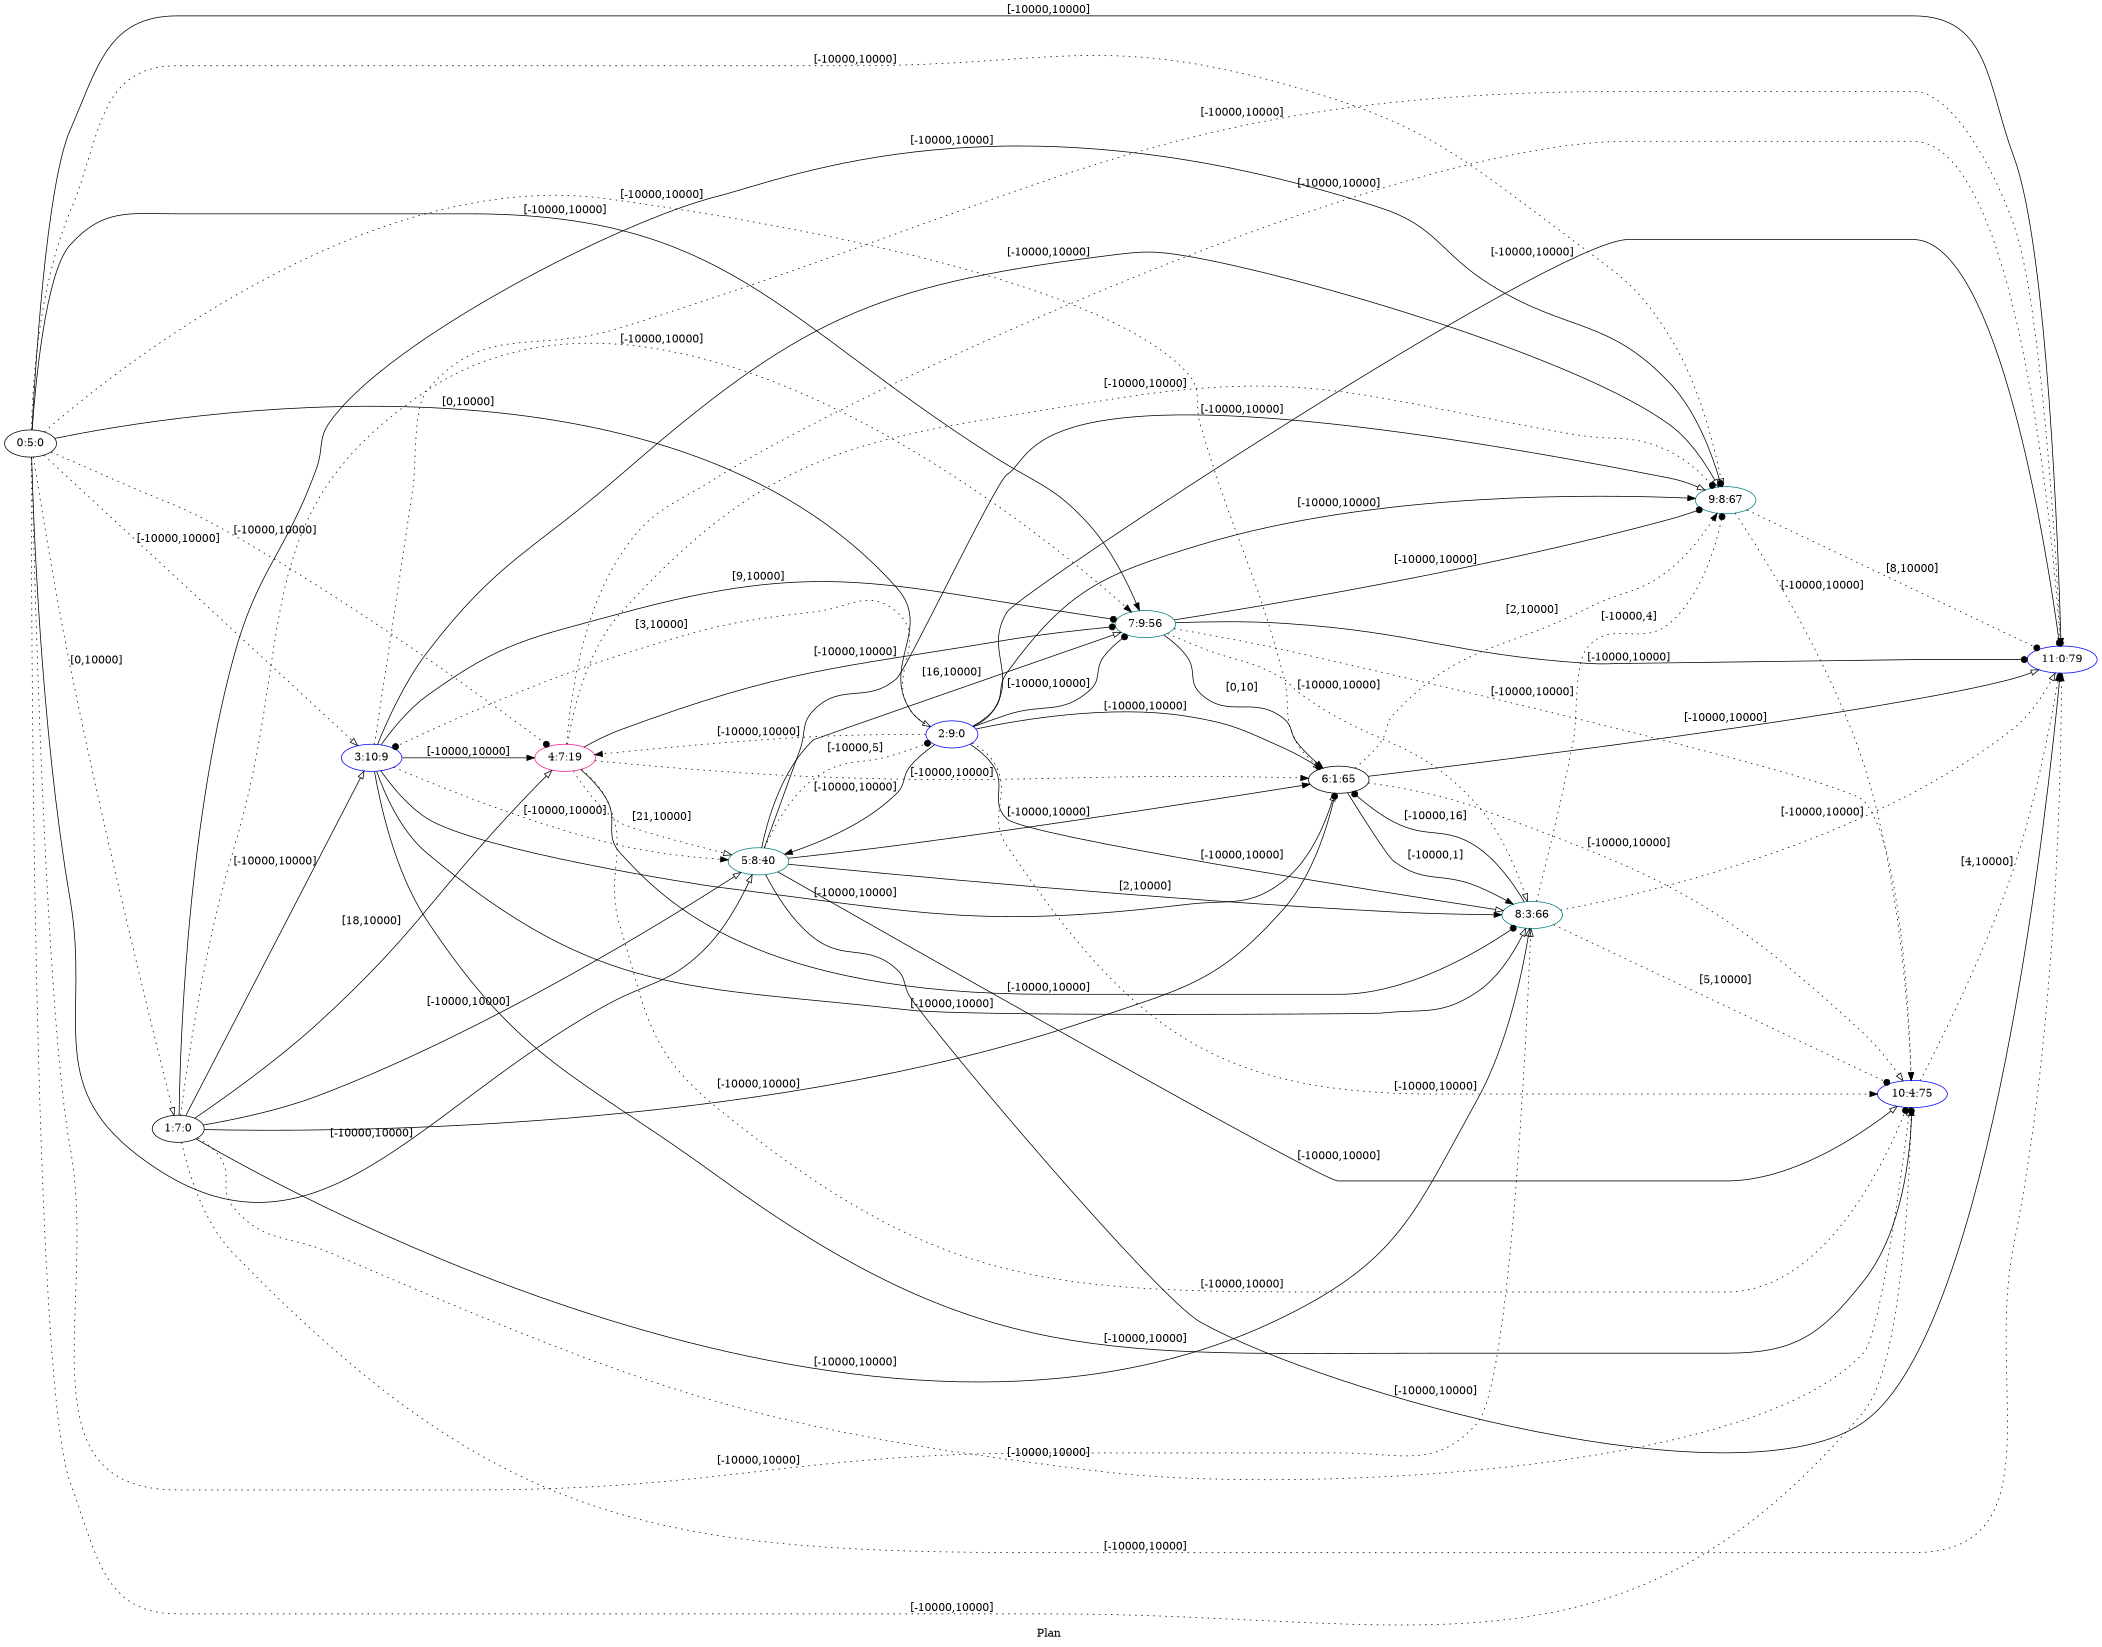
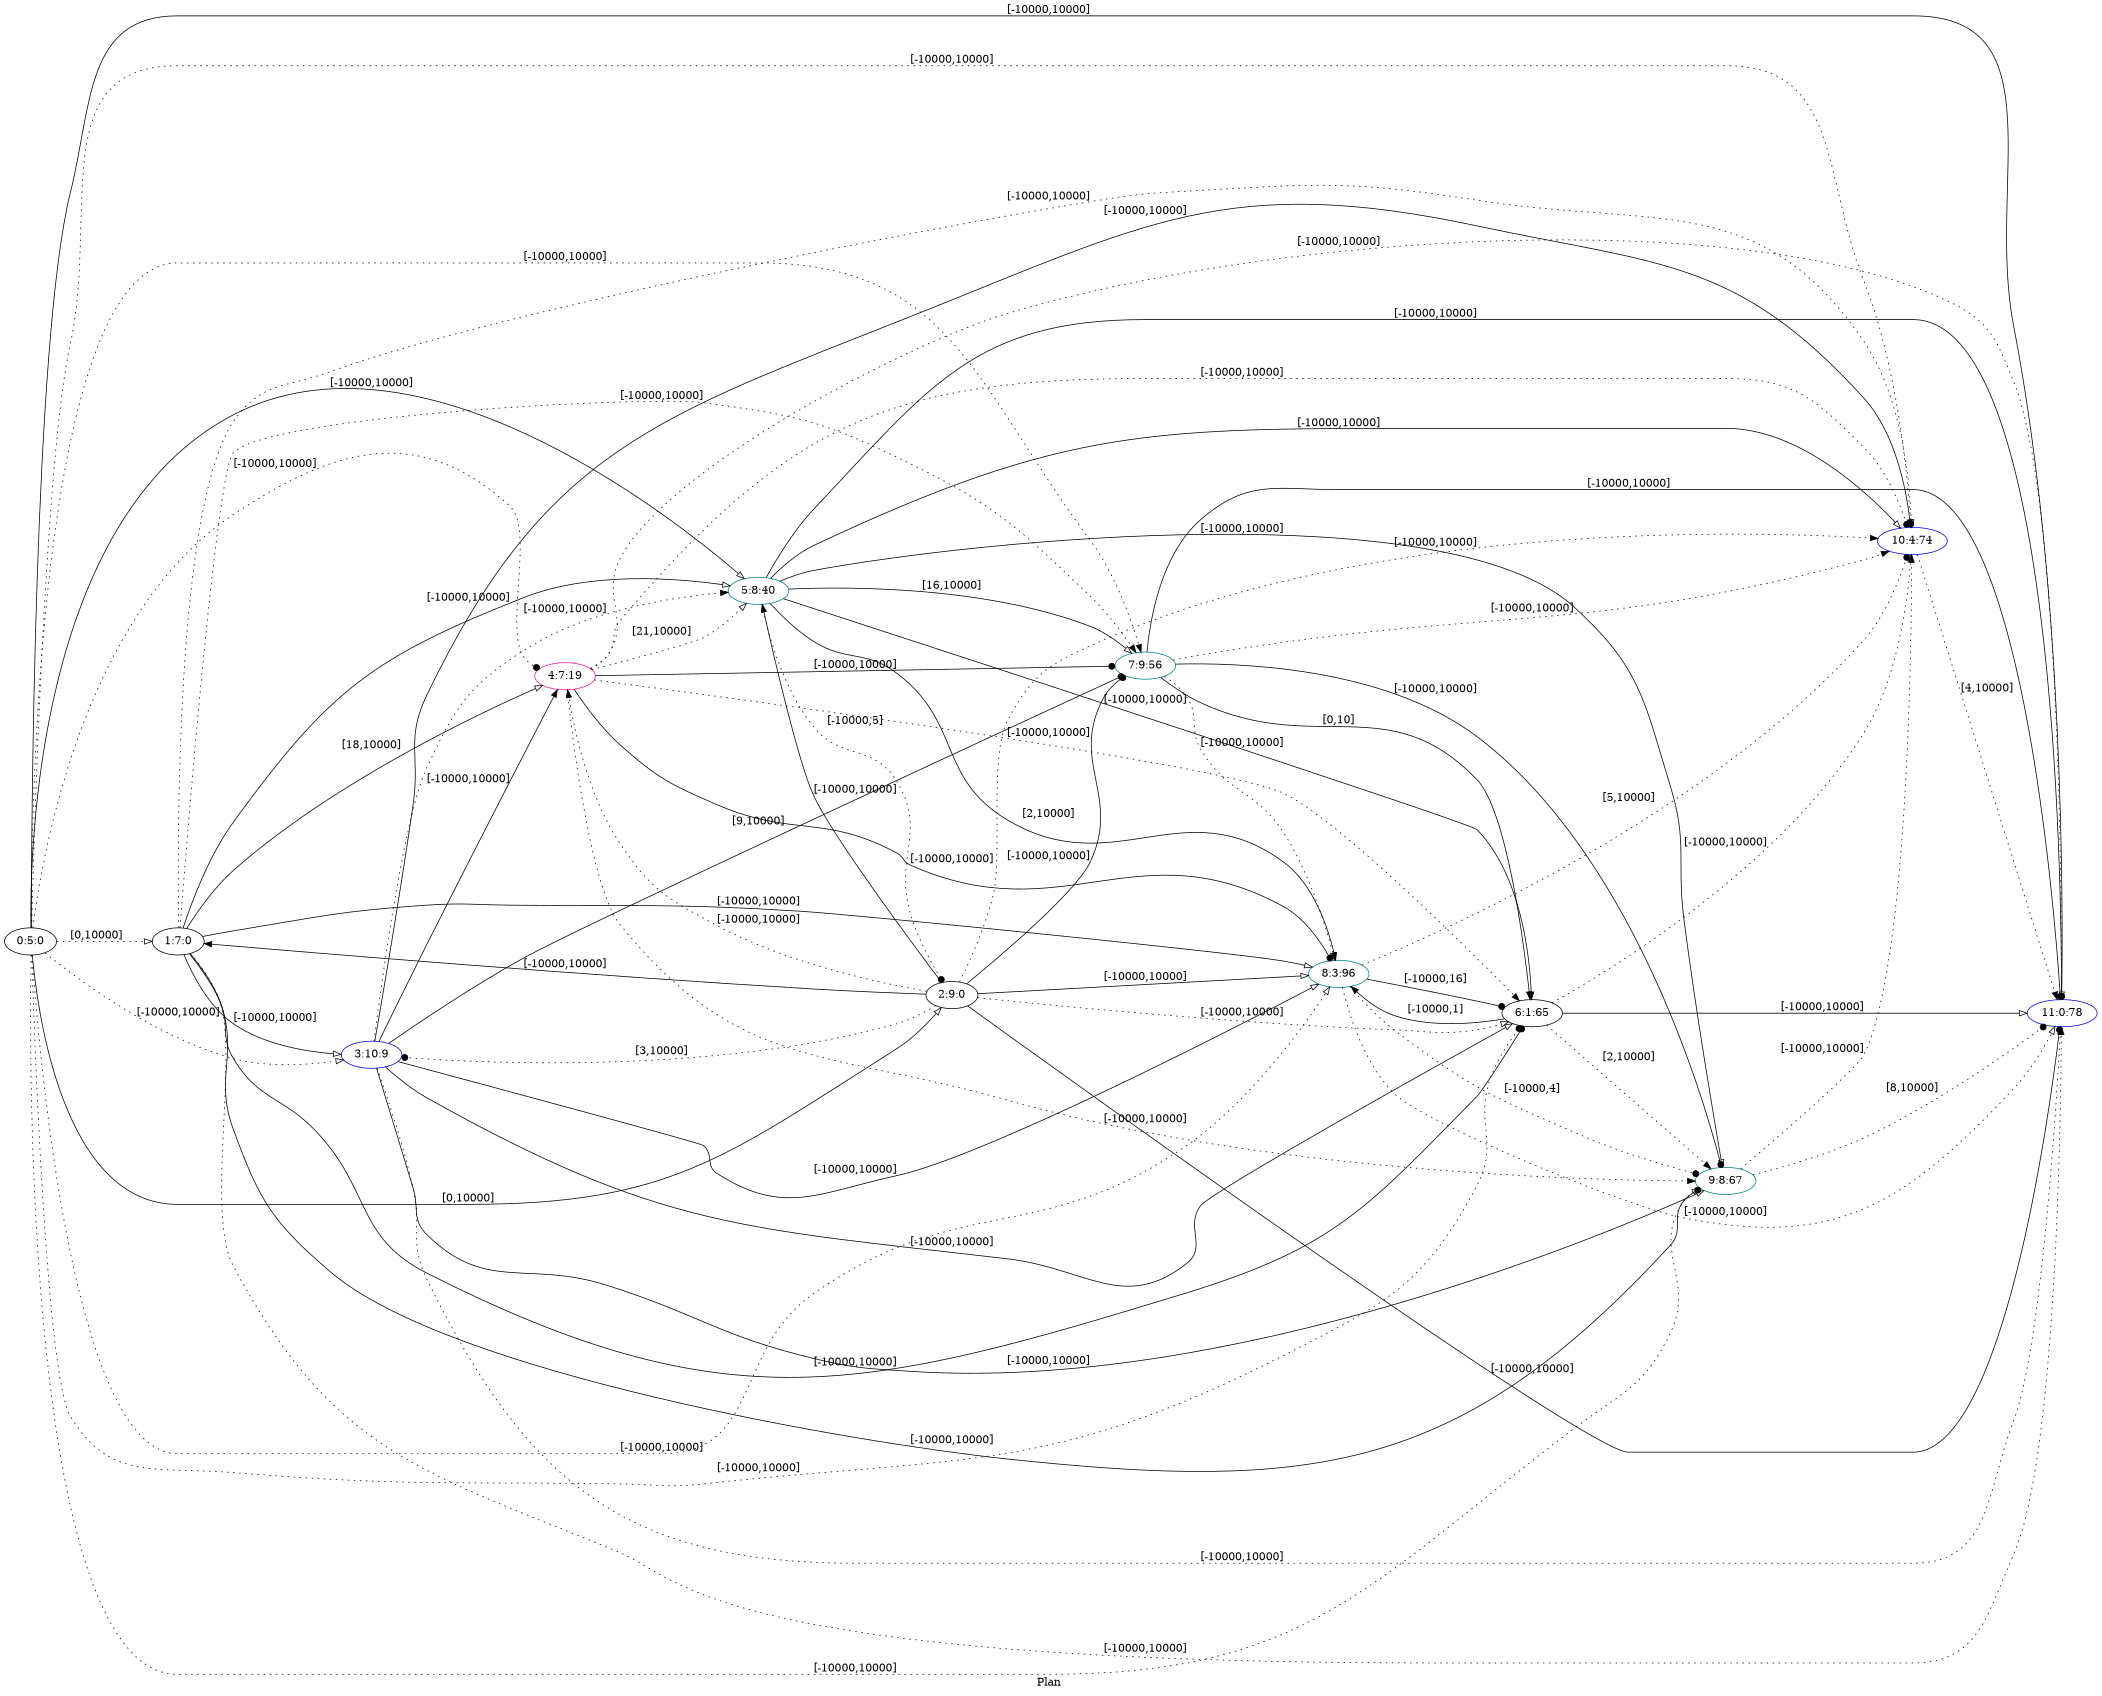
(570, 221) -> (401, 263)
(1073, 405) -> (1011, 1101)
(1291, 523) -> (569, 973)
(2062, 660) -> (2062, 1013)
(1150, 713) -> (1226, 1020)
(952, 734) -> (952, 995)
(1532, 915) -> (1339, 974)
(1912, 1094) -> (1912, 541)
